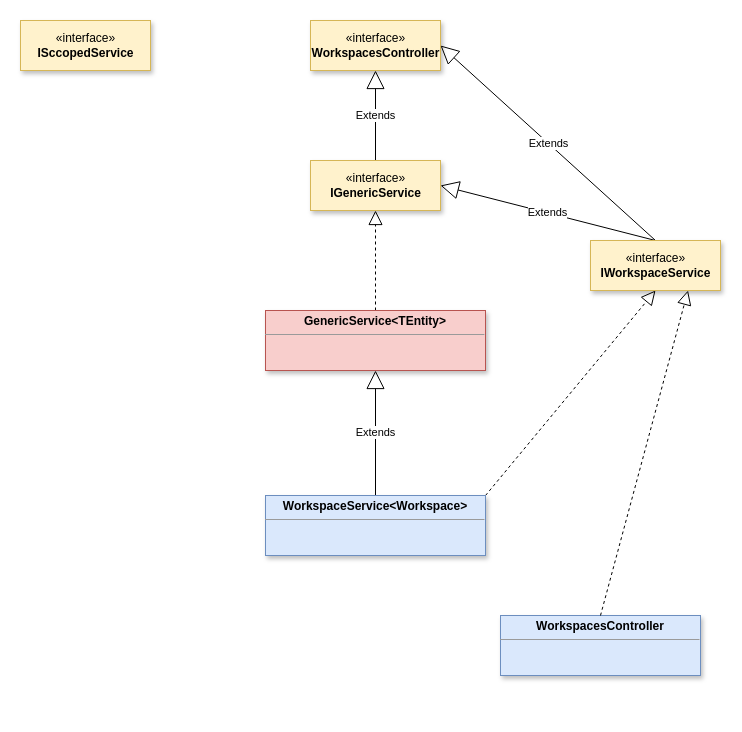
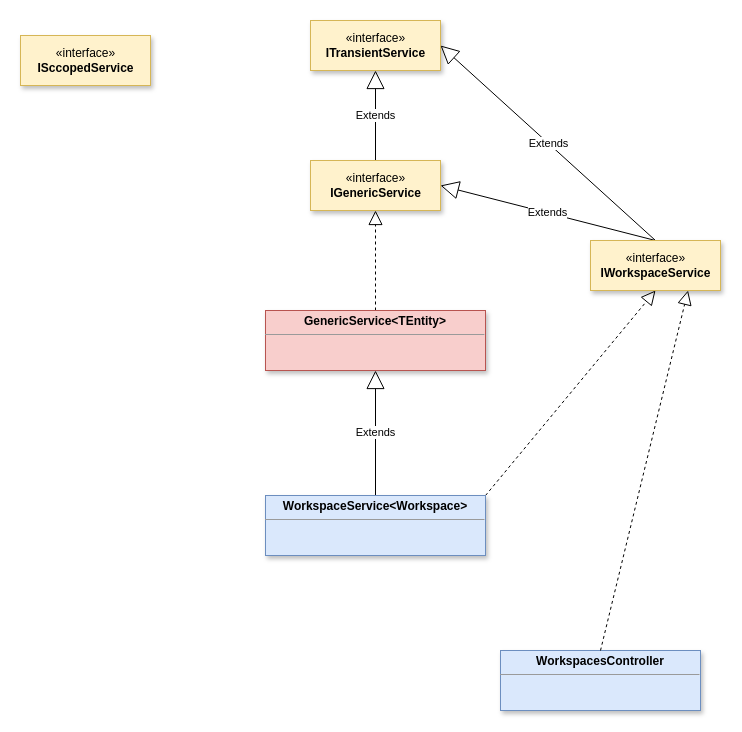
(86, 46) -> (86, 61)
(376, 46) -> (376, 46)
(601, 646) -> (601, 681)
